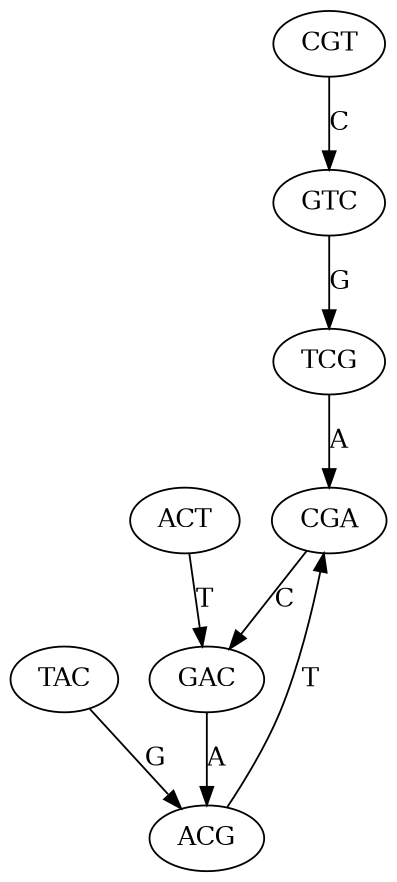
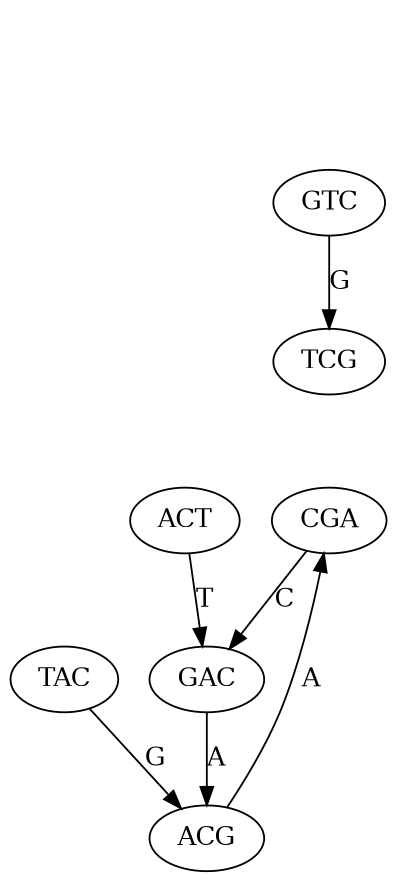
(329, 44) -> none
(329, 432) -> none
(311, 679) -> (311, 679)
